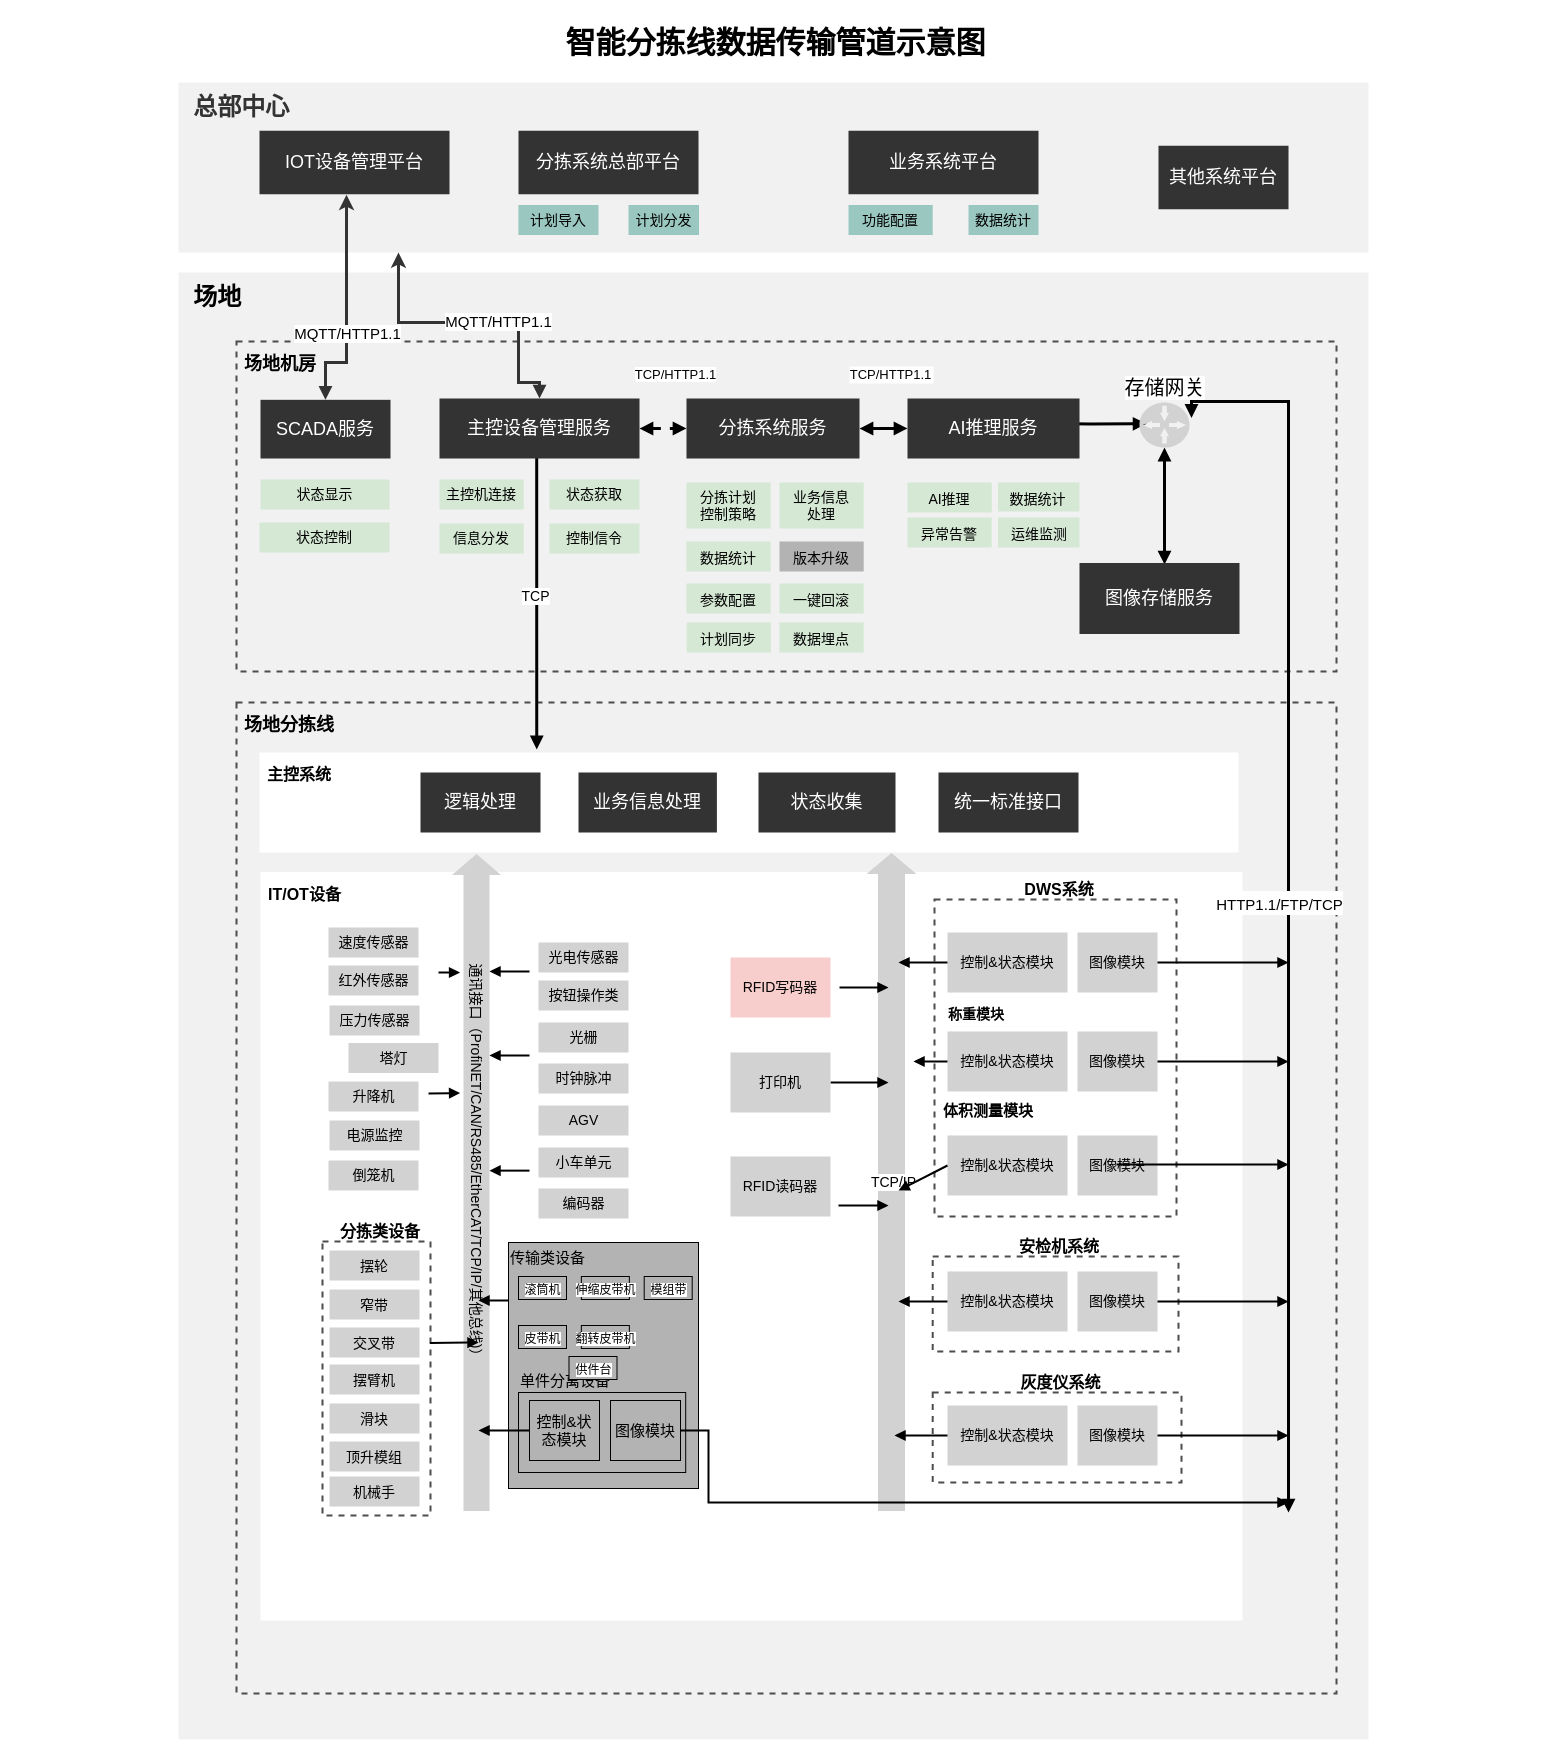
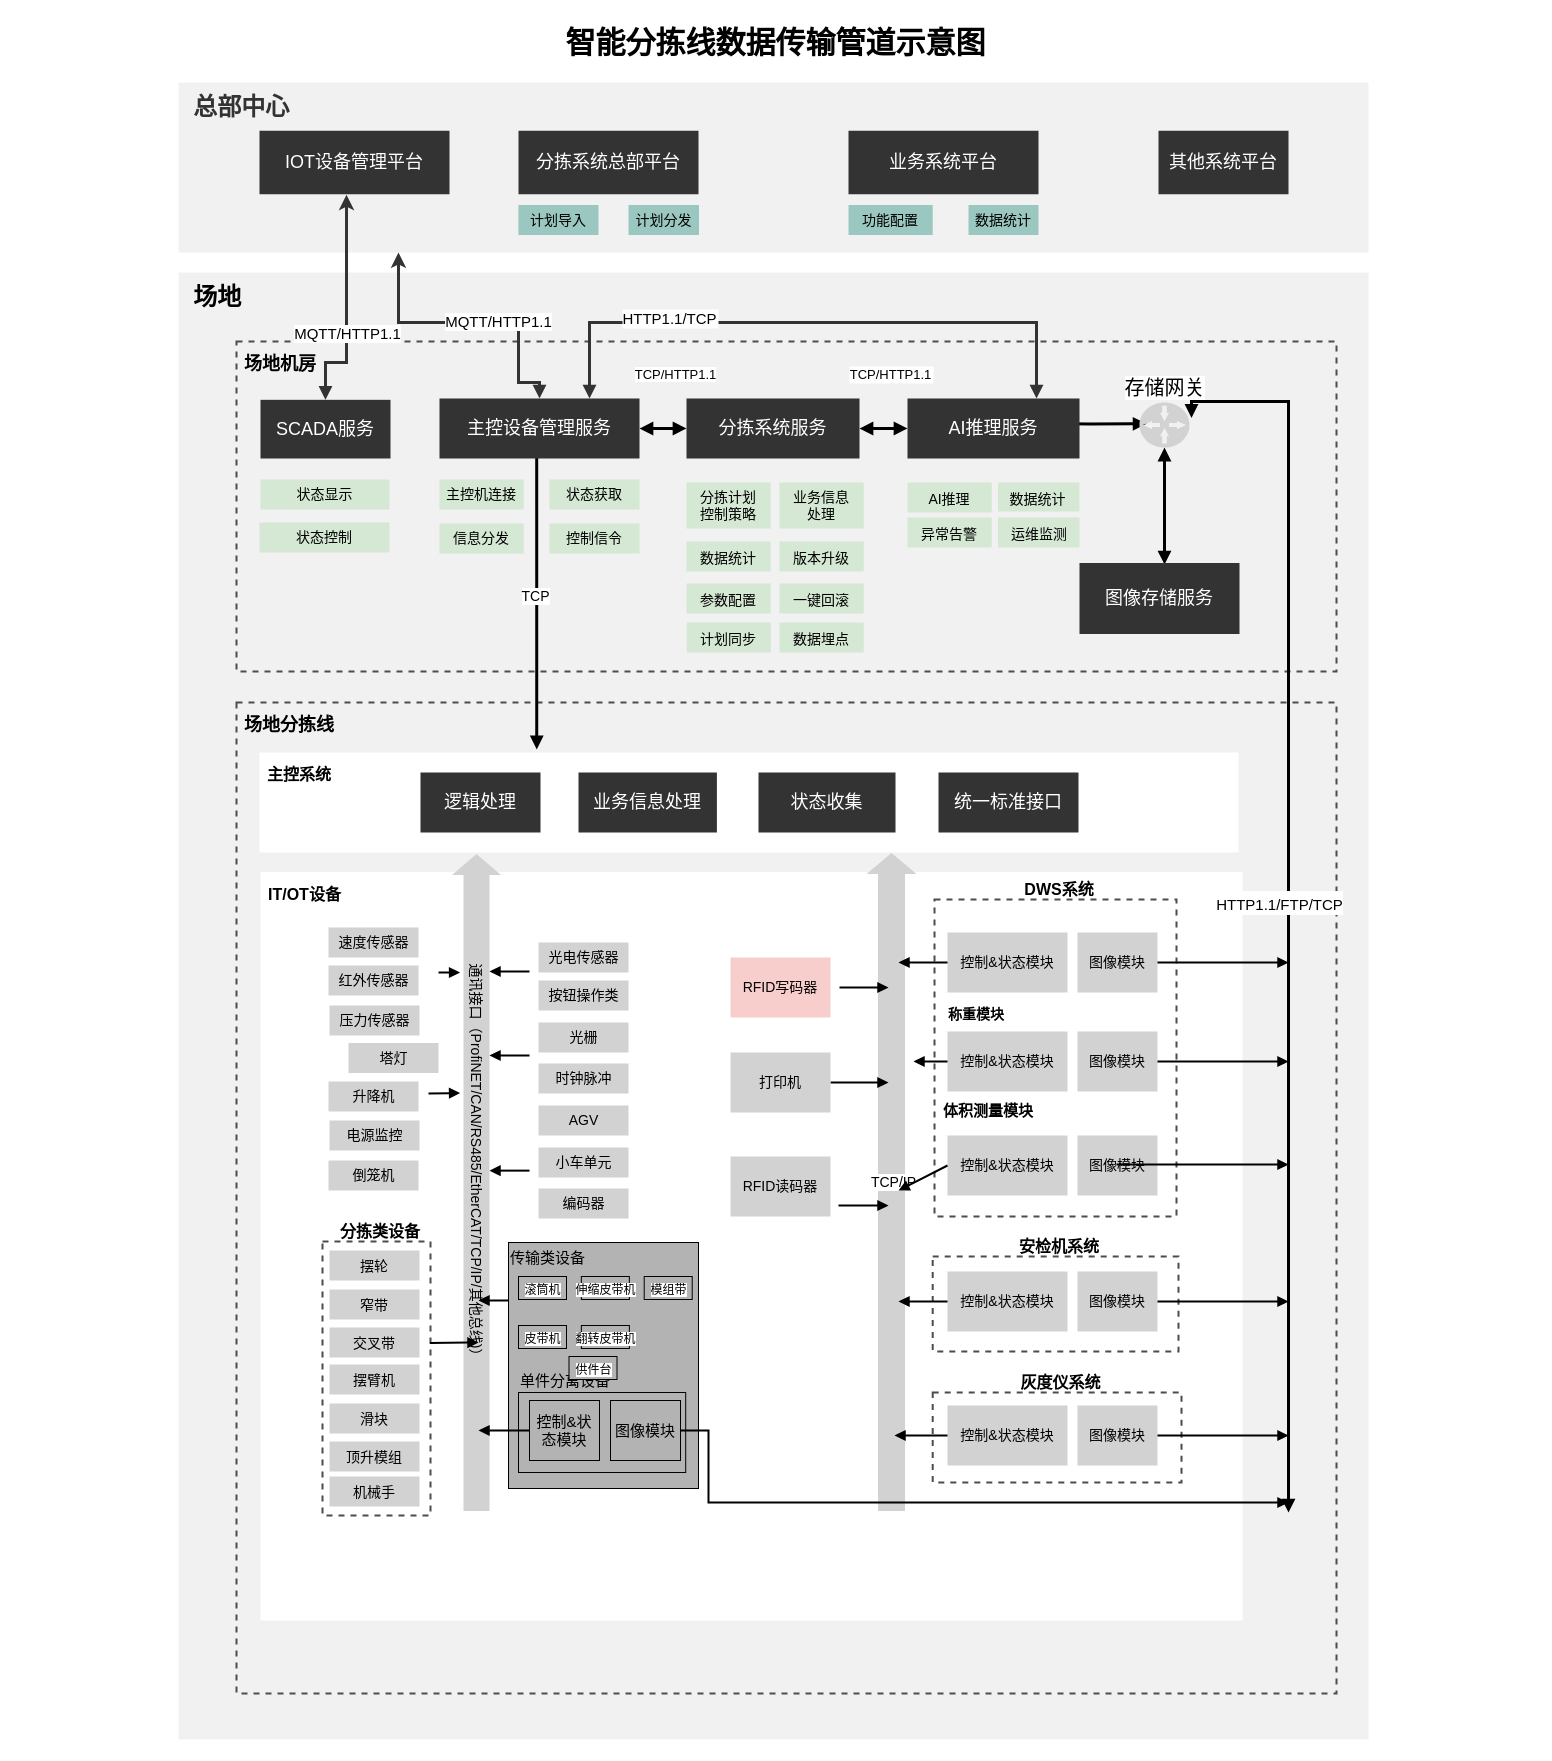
(1224, 178) -> (1224, 163)
none -> (814, 323)
(665, 429) -> (665, 429)
(822, 557) -> (822, 557)
